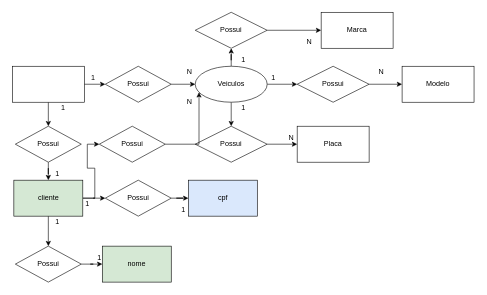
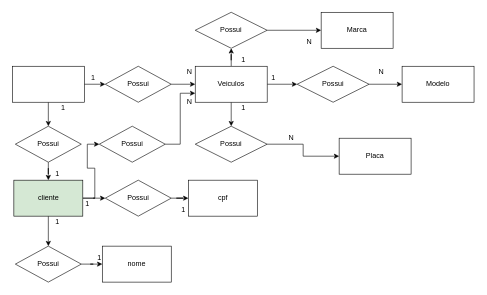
(231, 84) -> (231, 84)
(333, 144) -> (375, 156)
(223, 198) -> (223, 198)
(137, 264) -> (137, 264)
